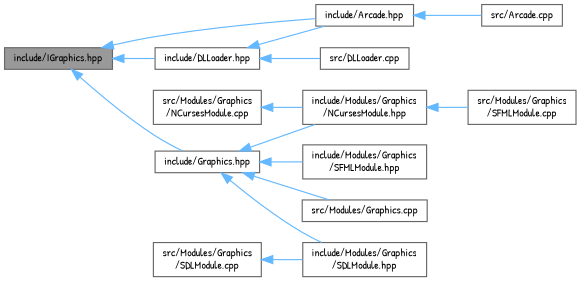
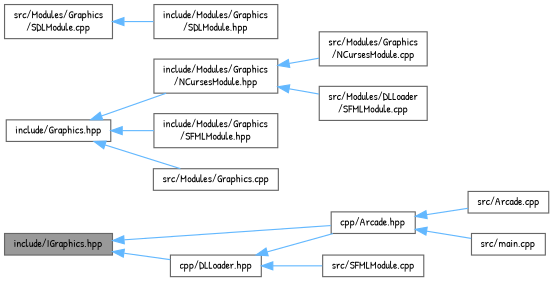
(365, 15) -> (373, 223)
(207, 59) -> (216, 266)
(365, 59) -> (373, 266)
(288, 107) -> (304, 61)
(522, 107) -> (373, 103)
(129, 117) -> none
(274, 214) -> none
none -> (508, 244)
